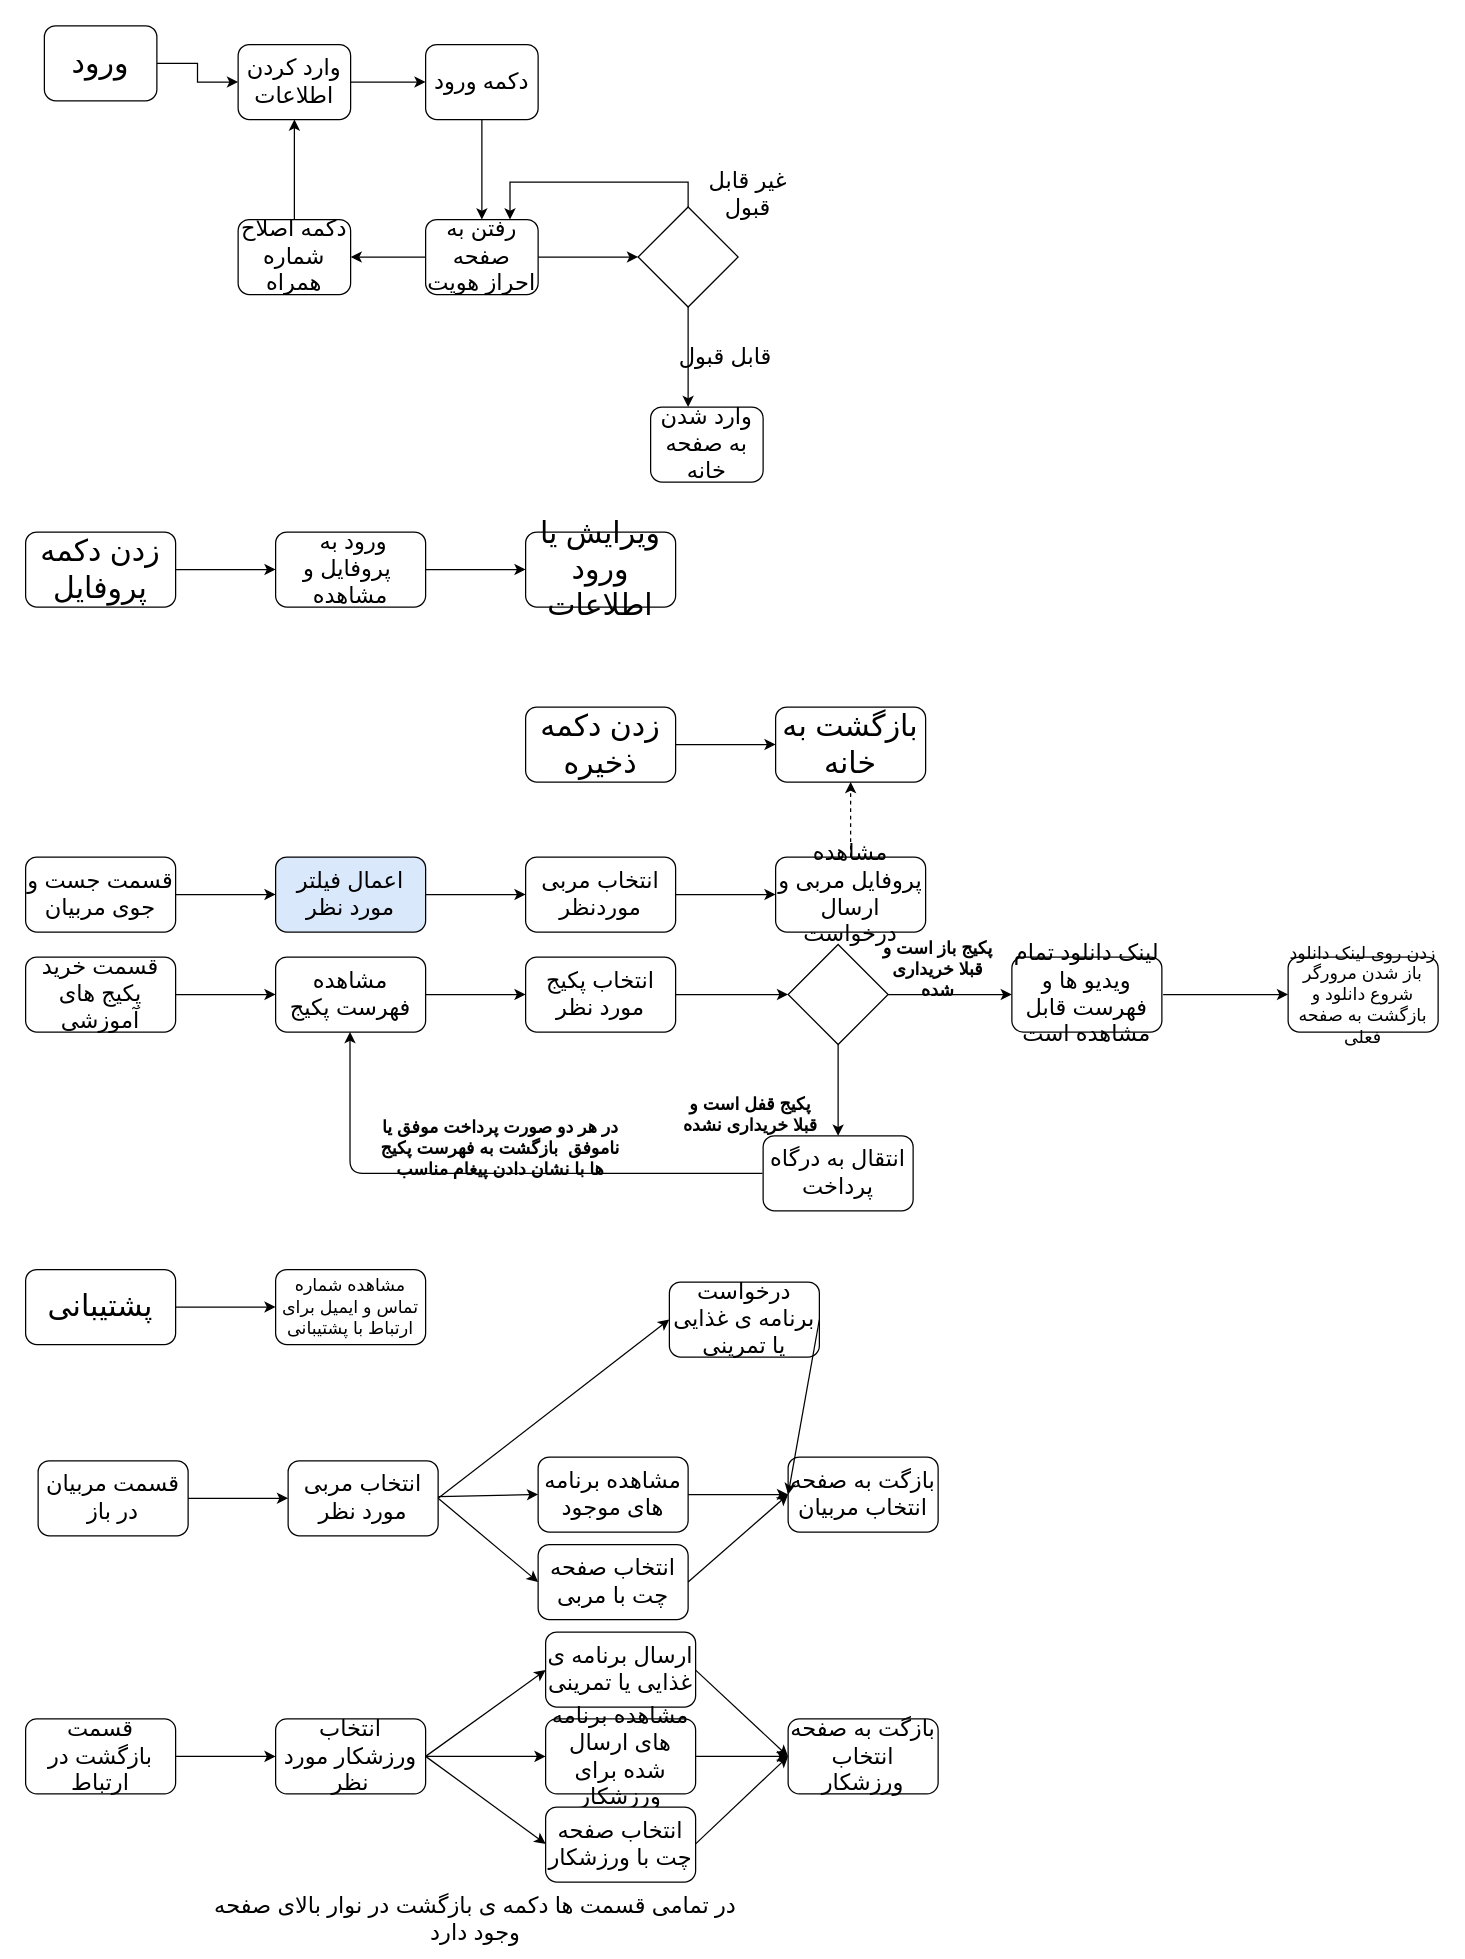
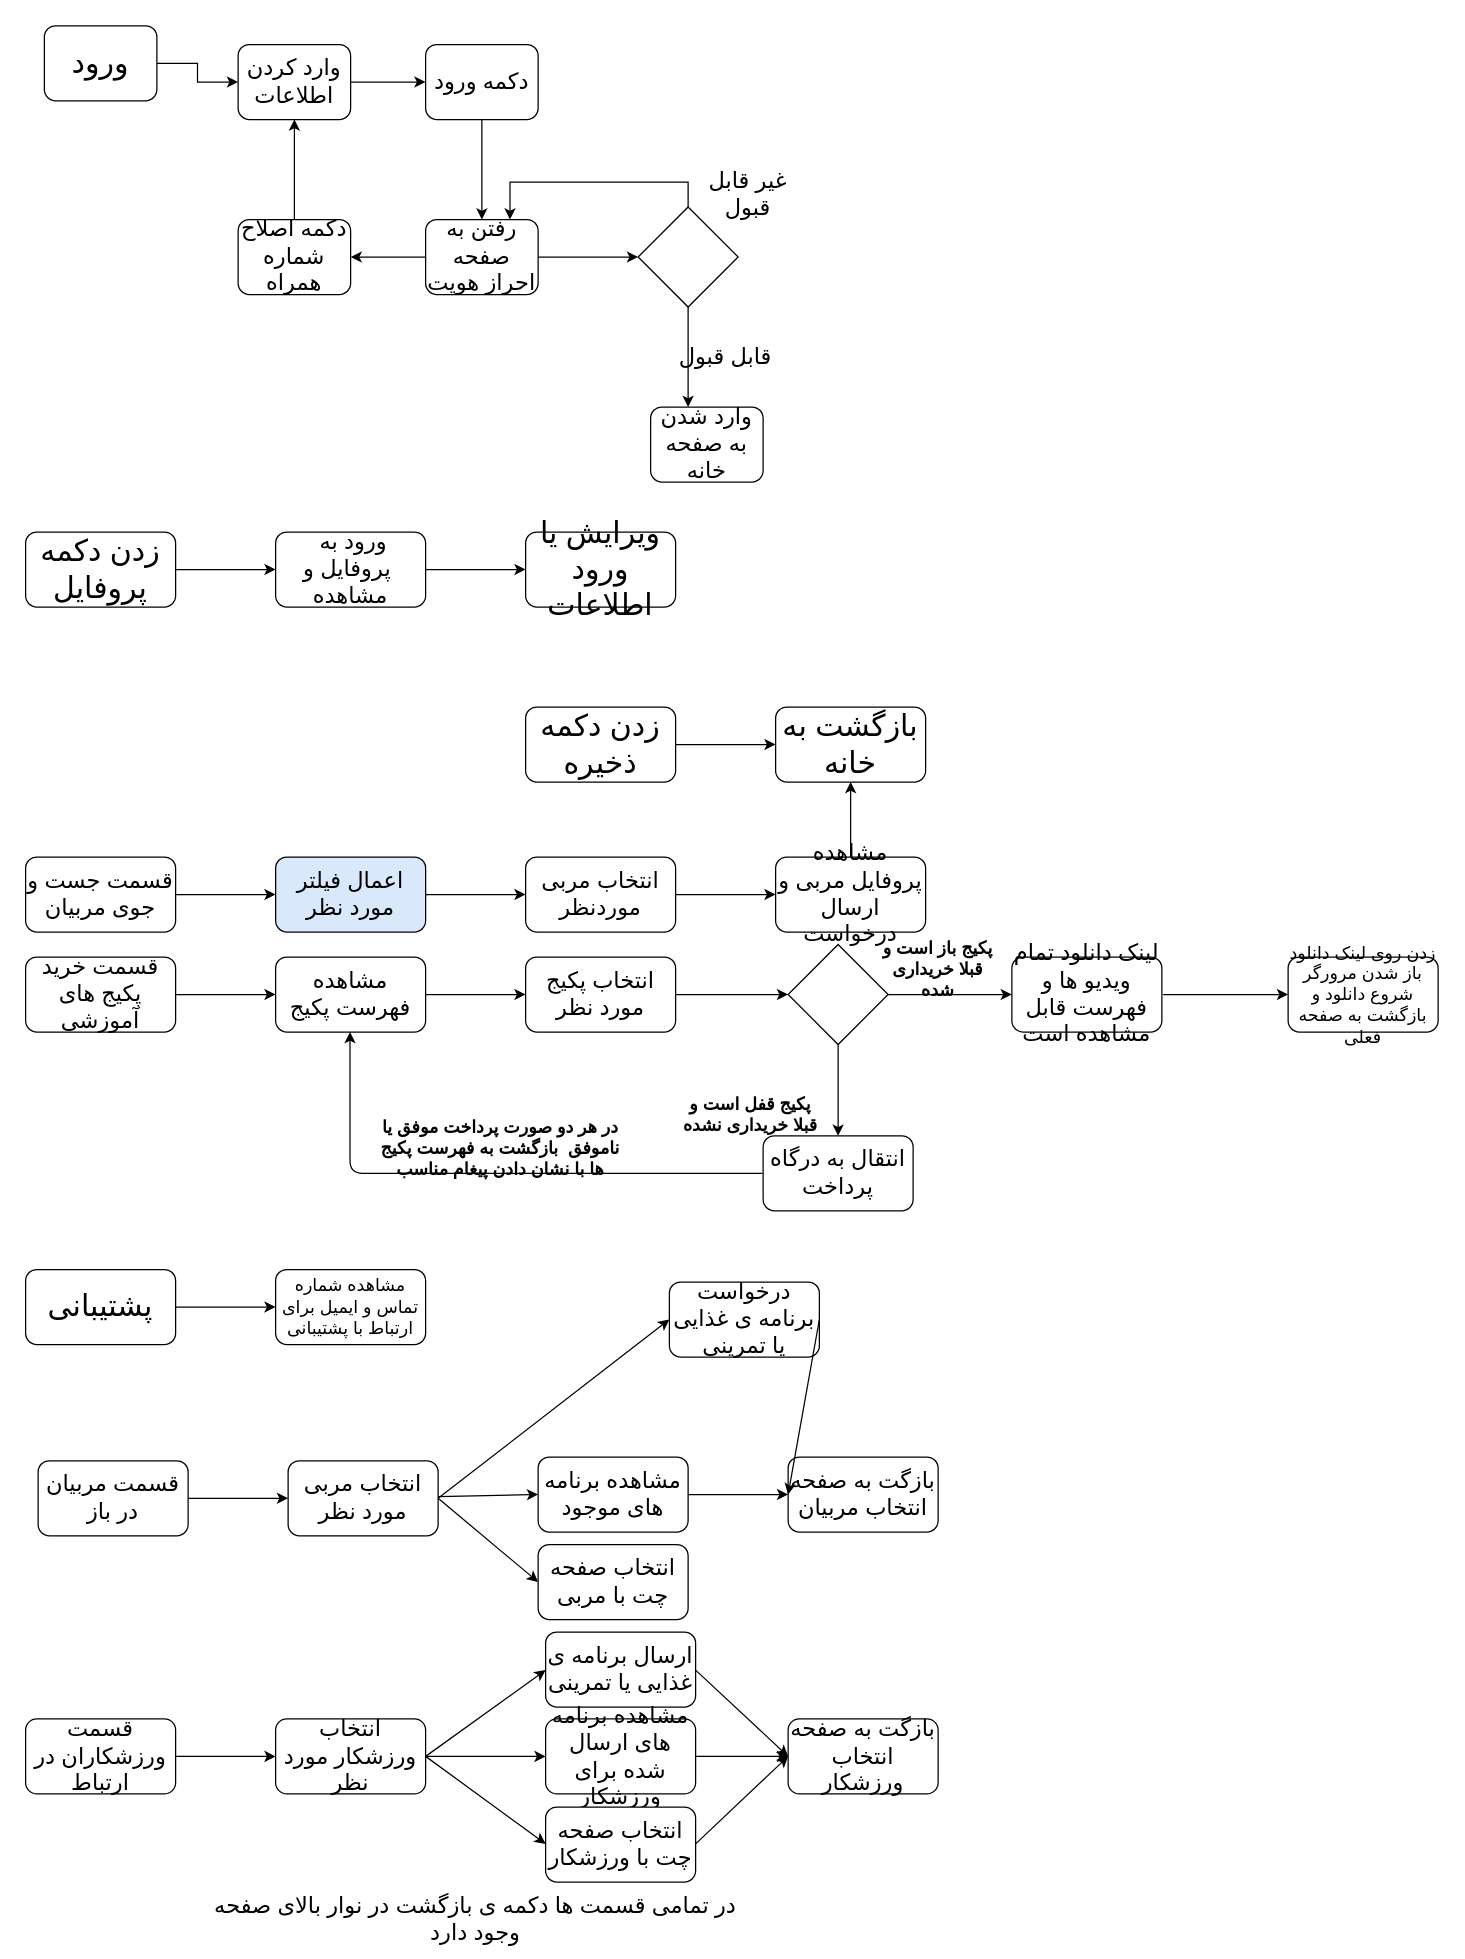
(851, 817) -> (851, 817)
(735, 1541) -> none
(101, 1757) -> (101, 1757)
